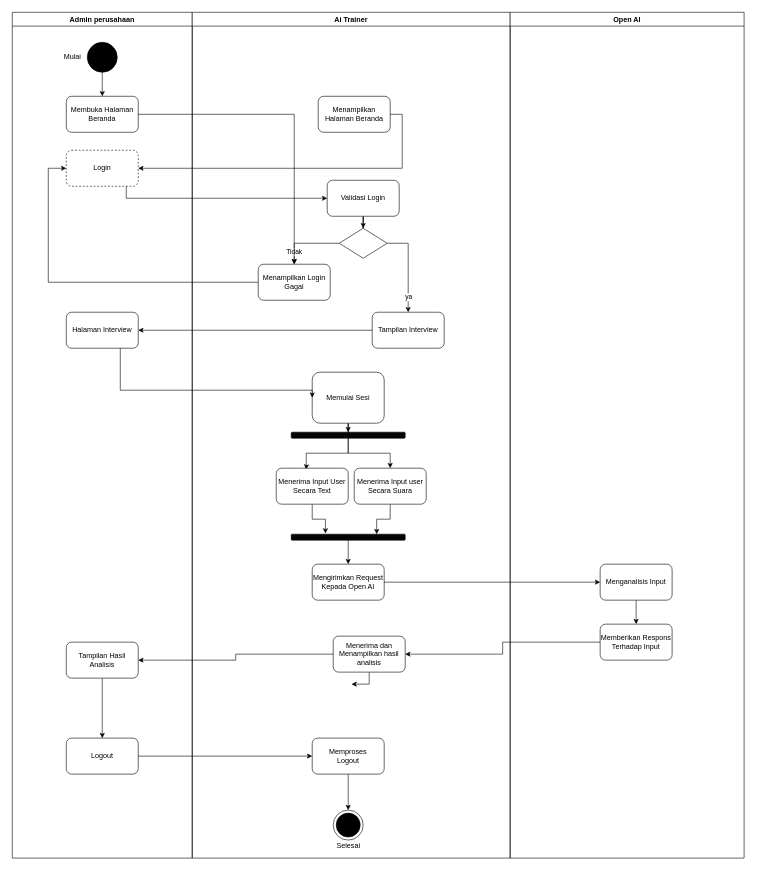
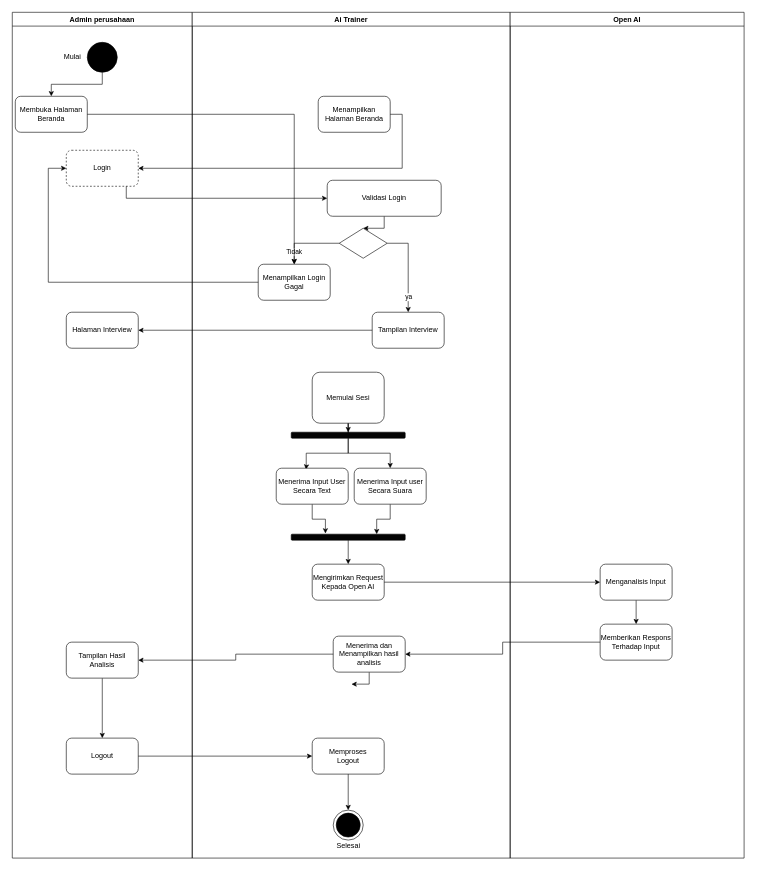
(102, 114) -> (51, 114)
(363, 198) -> (384, 198)
(120, 370) -> none
